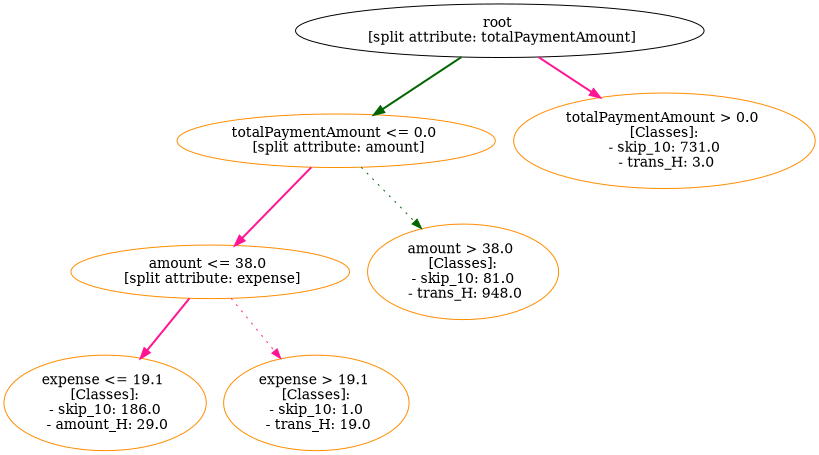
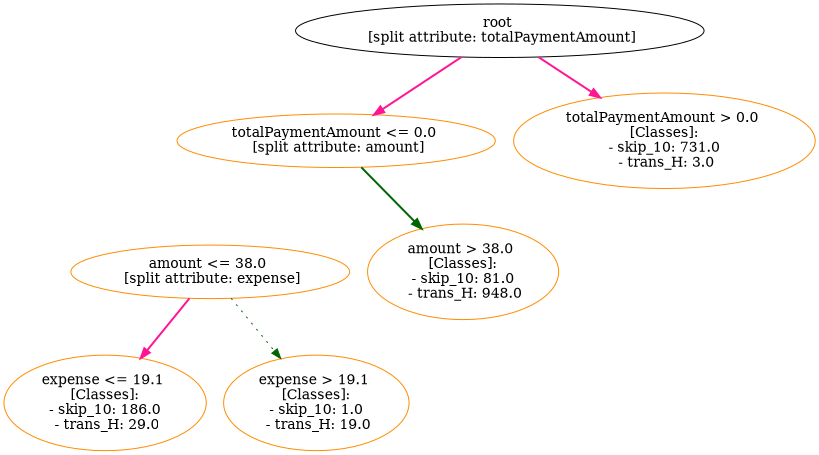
(422, 83) -> (422, 83)
(388, 194) -> (388, 194)
(277, 203) -> none
(253, 324) -> (253, 324)
(105, 403) -> (105, 403)
